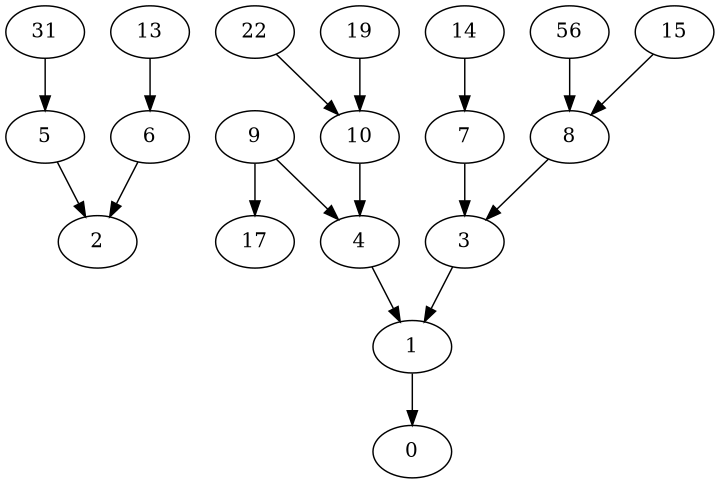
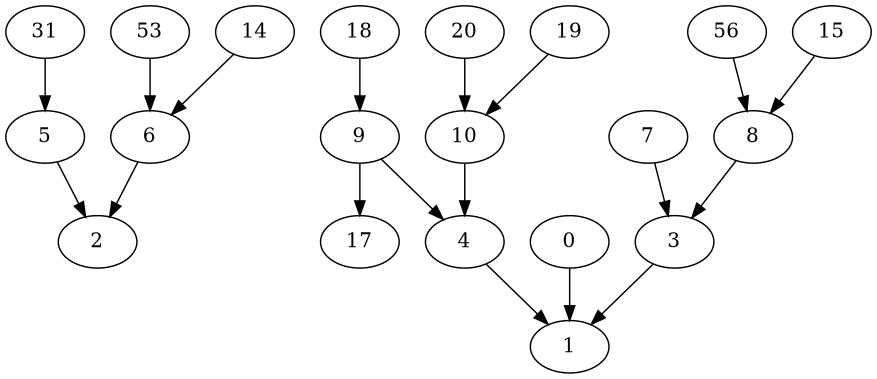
(150, 32) -> (150, 32)
(255, 32) -> (465, 32)
none -> (360, 32)
(465, 77) -> (208, 79)
(412, 392) -> (570, 287)
